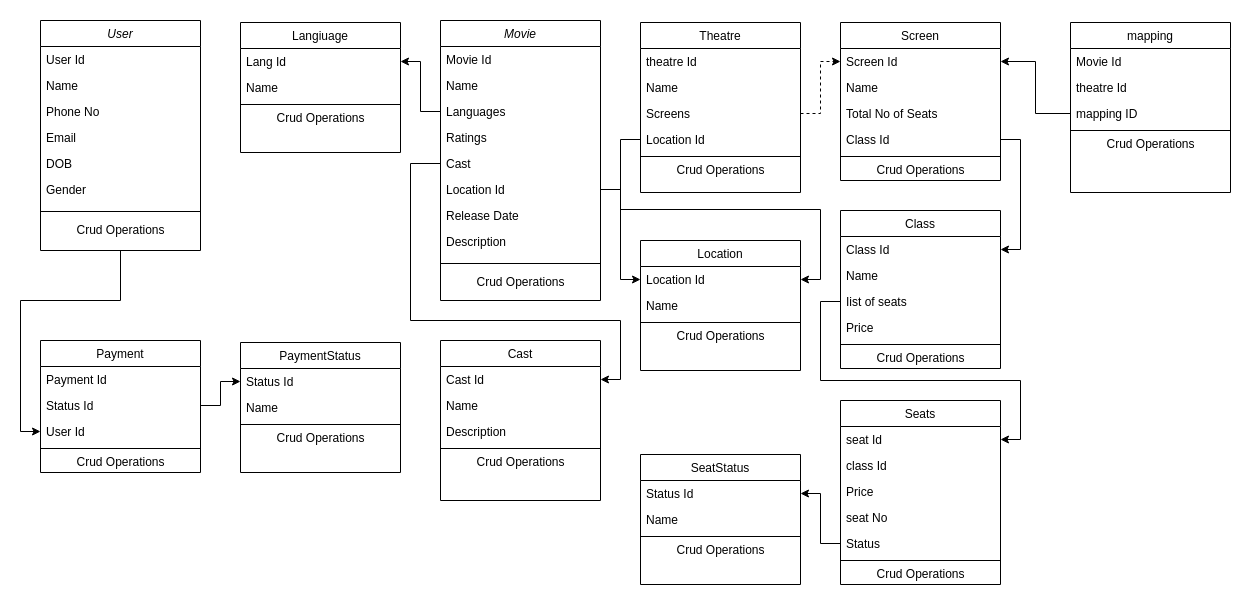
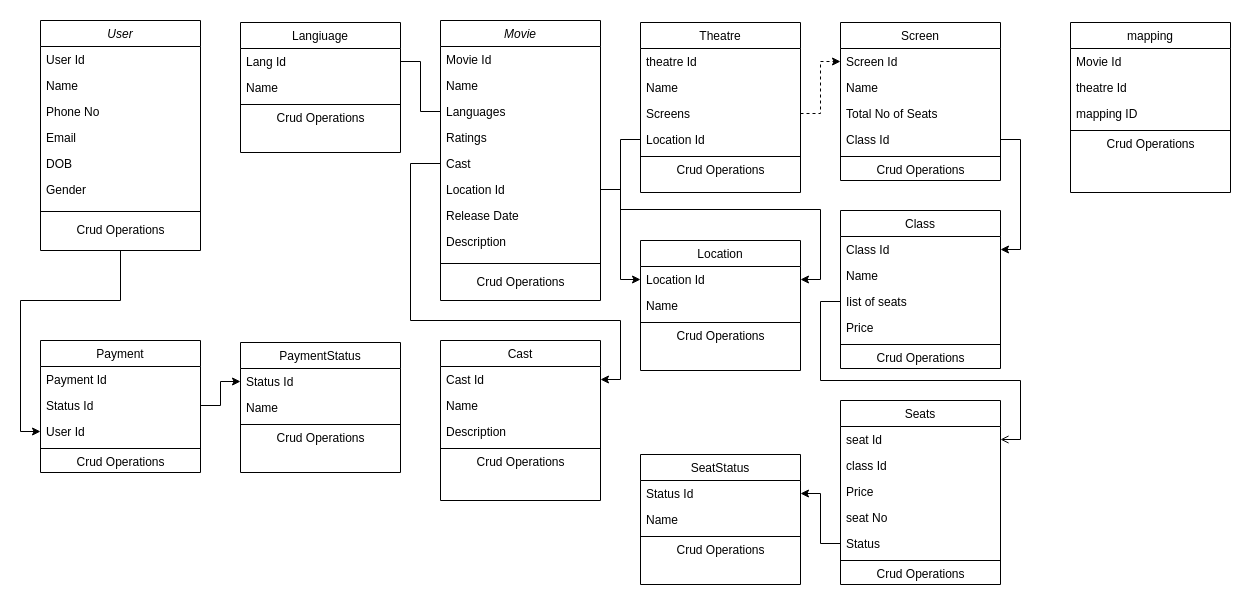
(409, 62) -> (407, 62)
(1036, 91) -> none
(1009, 440) -> (1007, 440)
